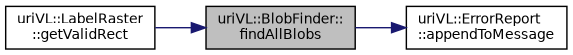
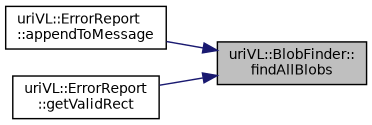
(80, 28) -> (86, 97)
(373, 28) -> (185, 45)
